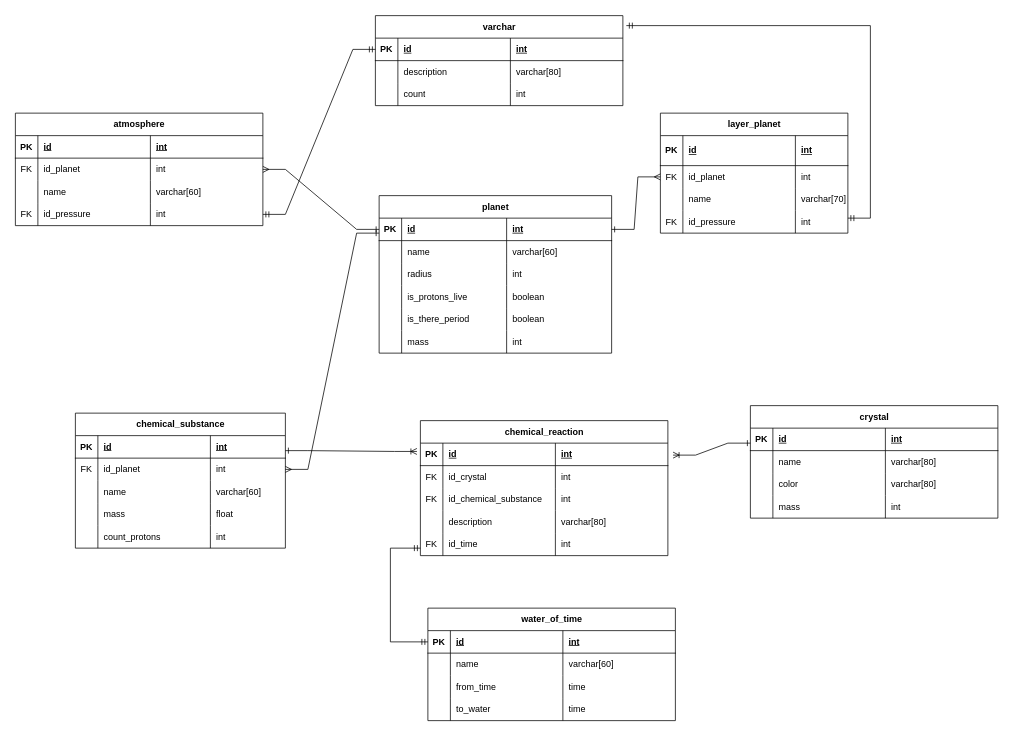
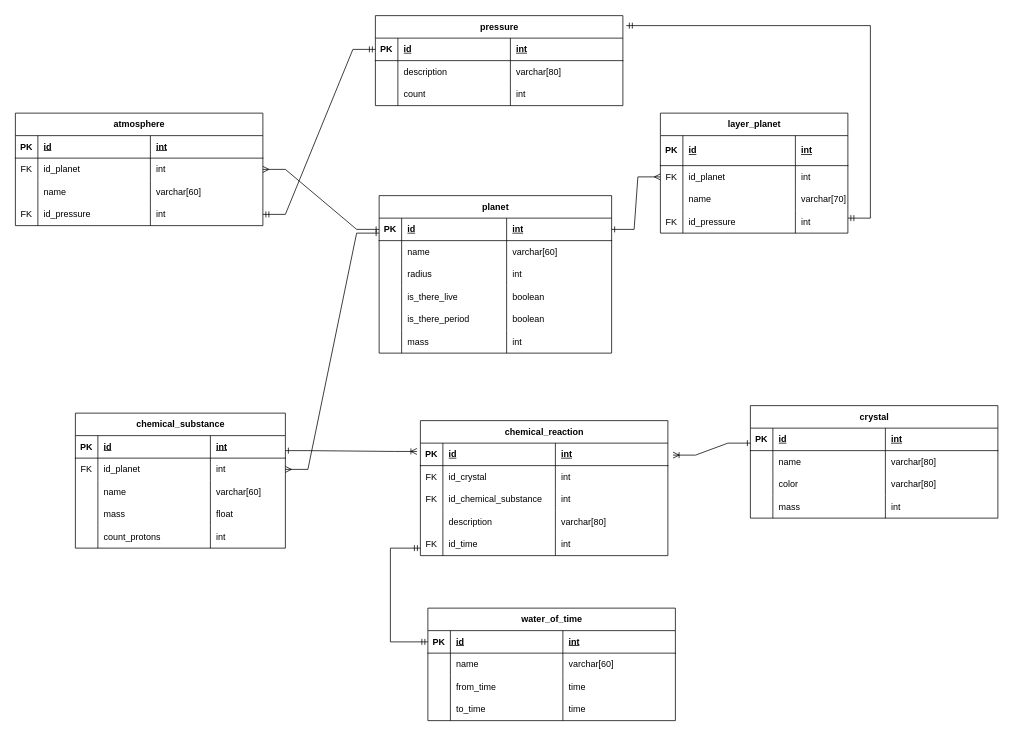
(500, 27) -> (500, 27)
(442, 297) -> (437, 297)
(477, 709) -> (473, 709)
